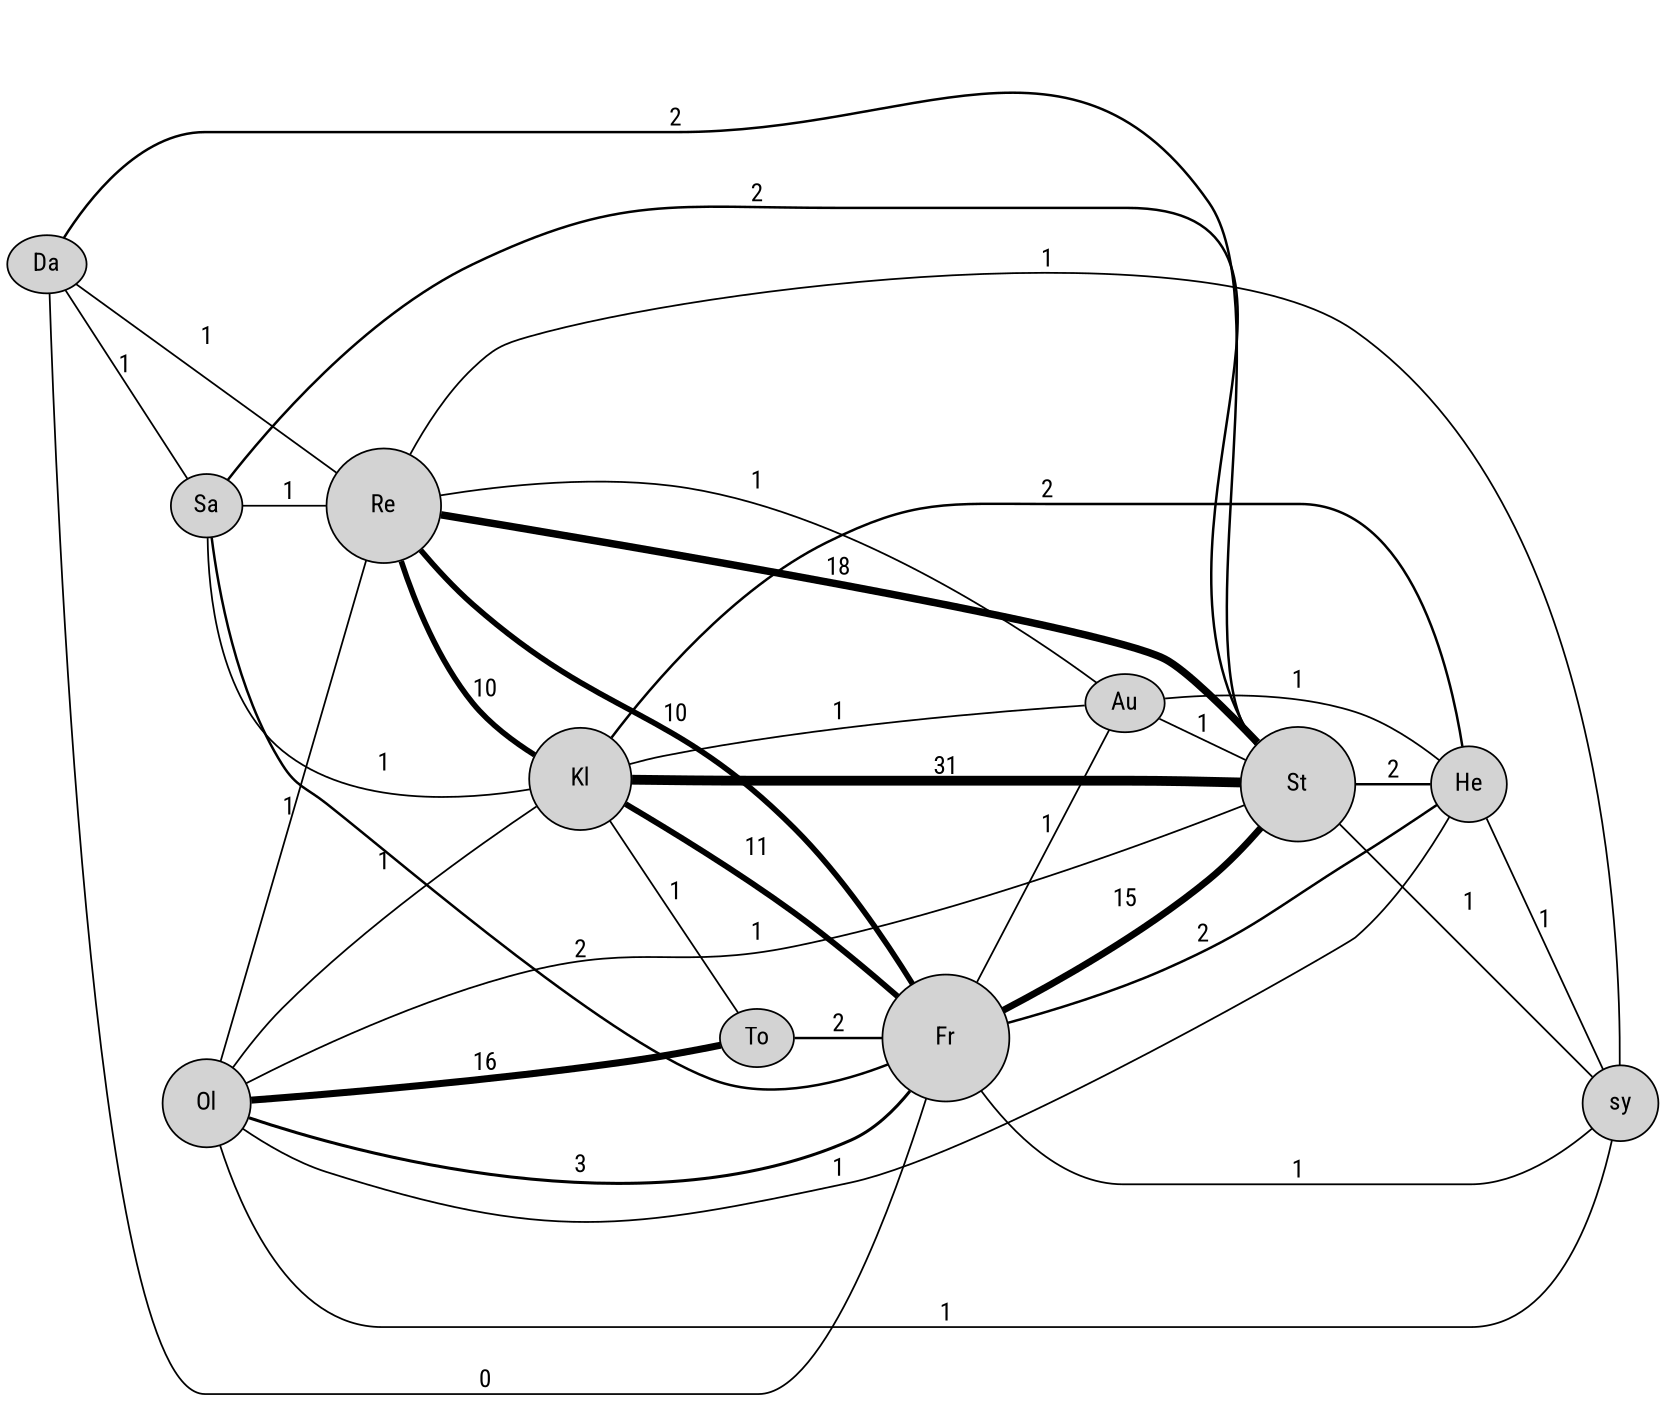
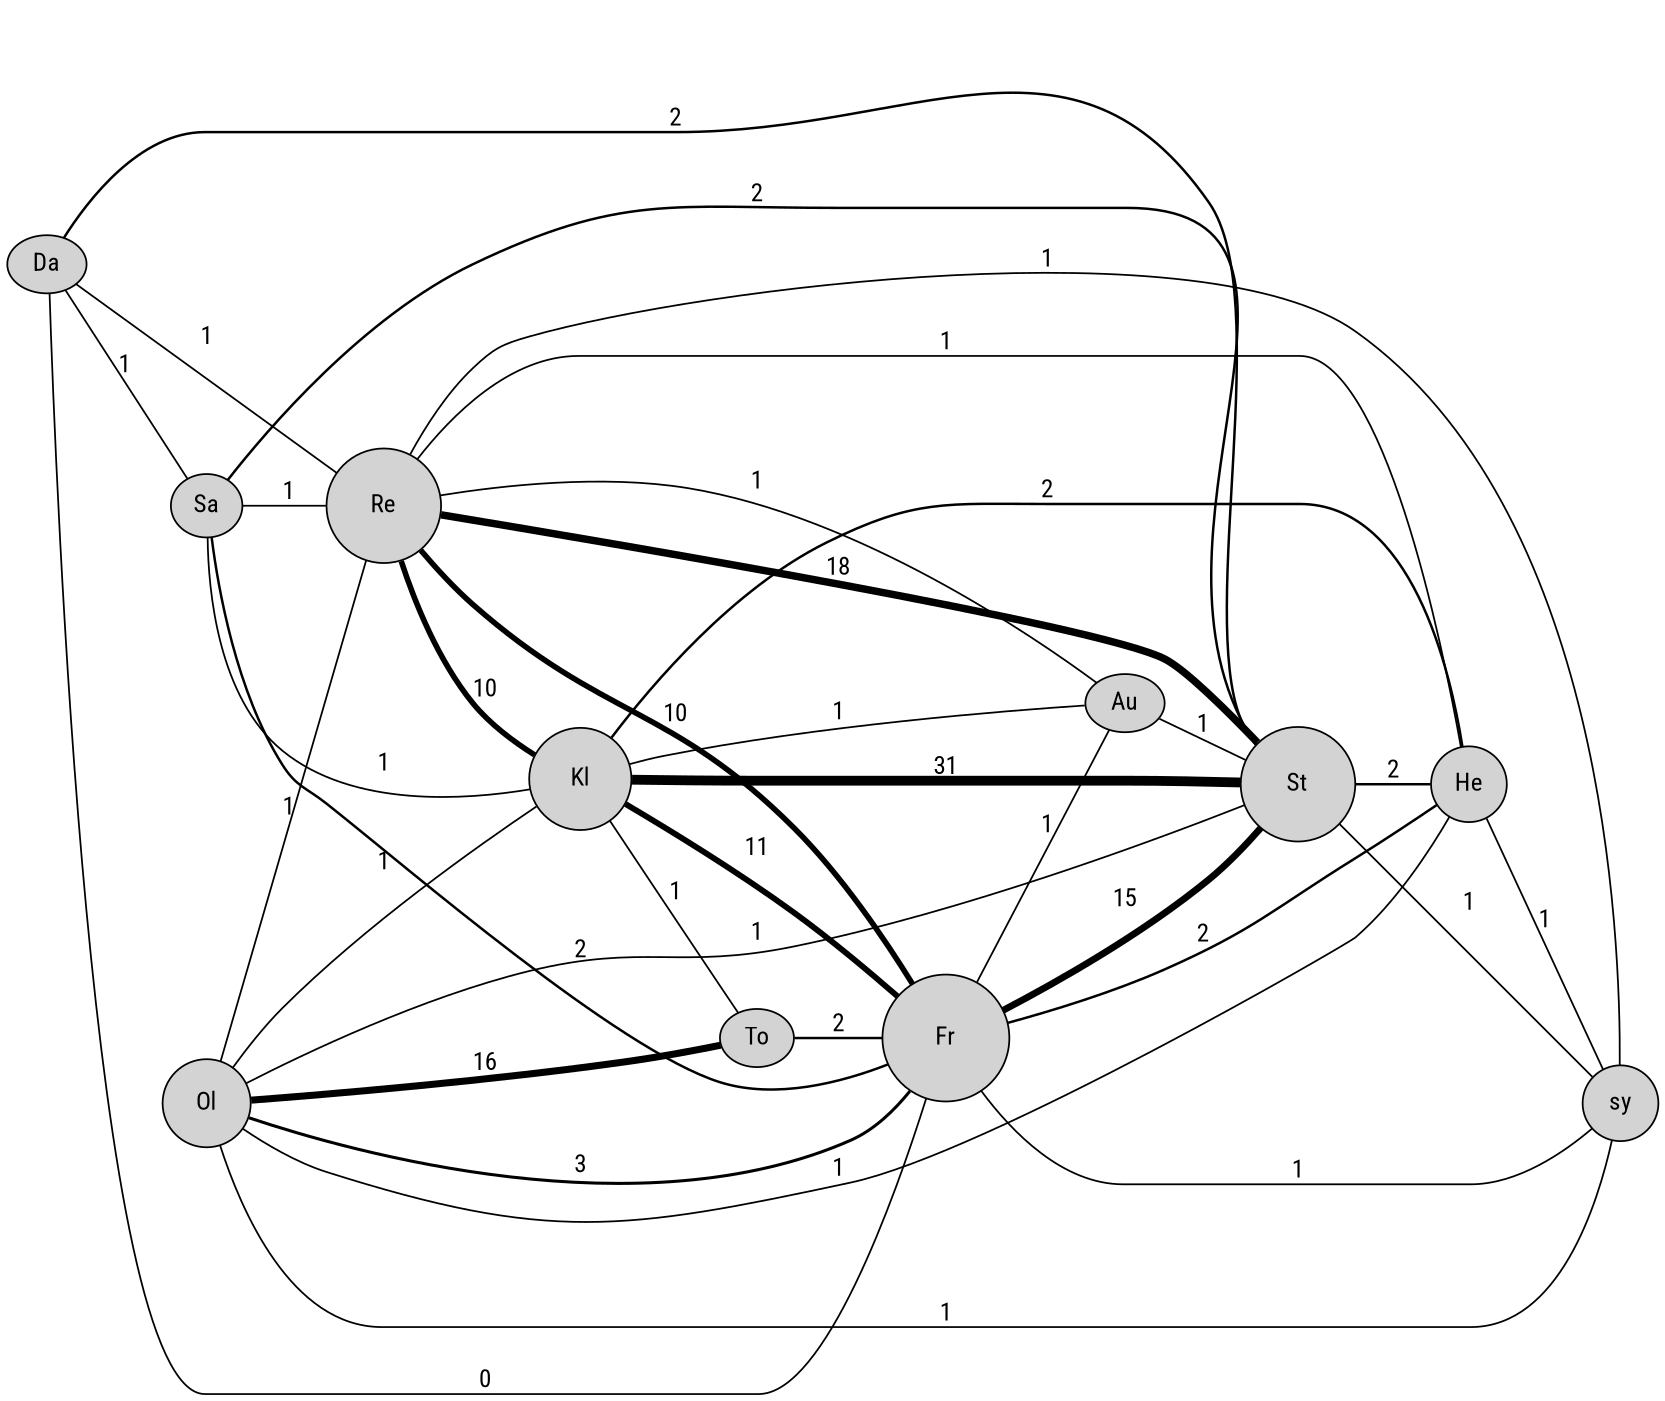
(1309, 701) -> (1059, 356)
